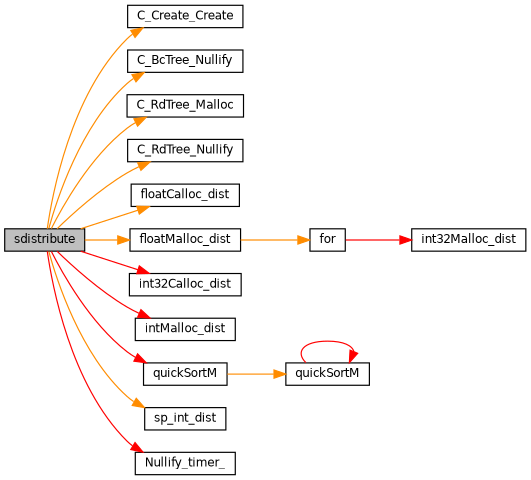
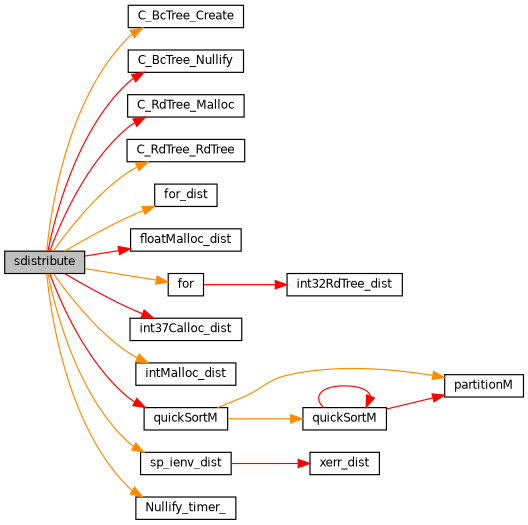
(185, 16) -> (186, 16)
(80, 147) -> (77, 158)
(185, 151) -> (186, 151)
(87, 170) -> (84, 181)
(185, 195) -> (186, 195)
(101, 240) -> (102, 253)
(269, 240) -> (121, 274)
(469, 240) -> (345, 285)
(96, 285) -> (91, 320)
(185, 285) -> (186, 329)
(75, 356) -> (72, 390)
none -> (484, 386)
(185, 419) -> (186, 463)
none -> (345, 463)
